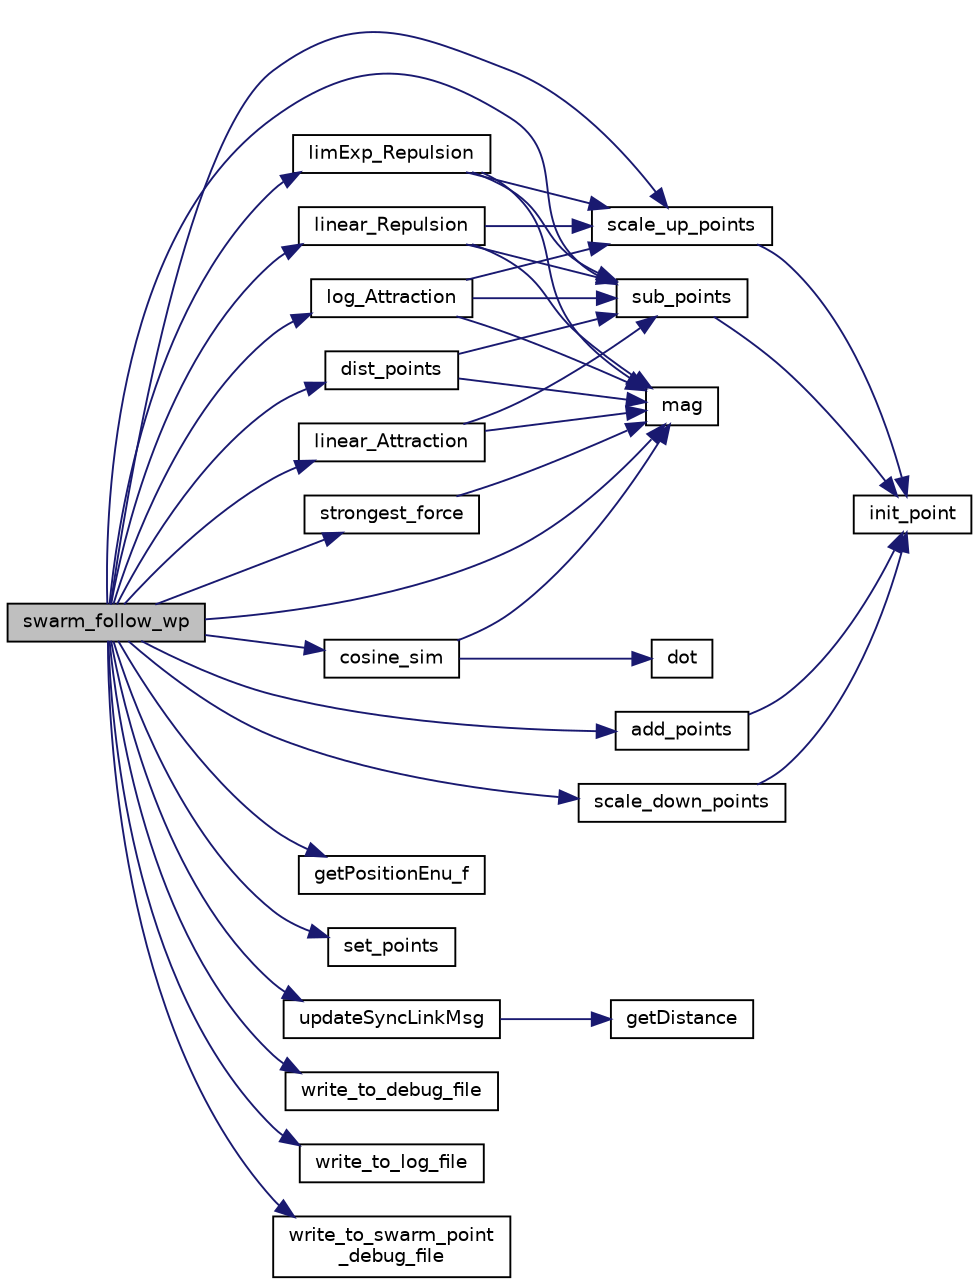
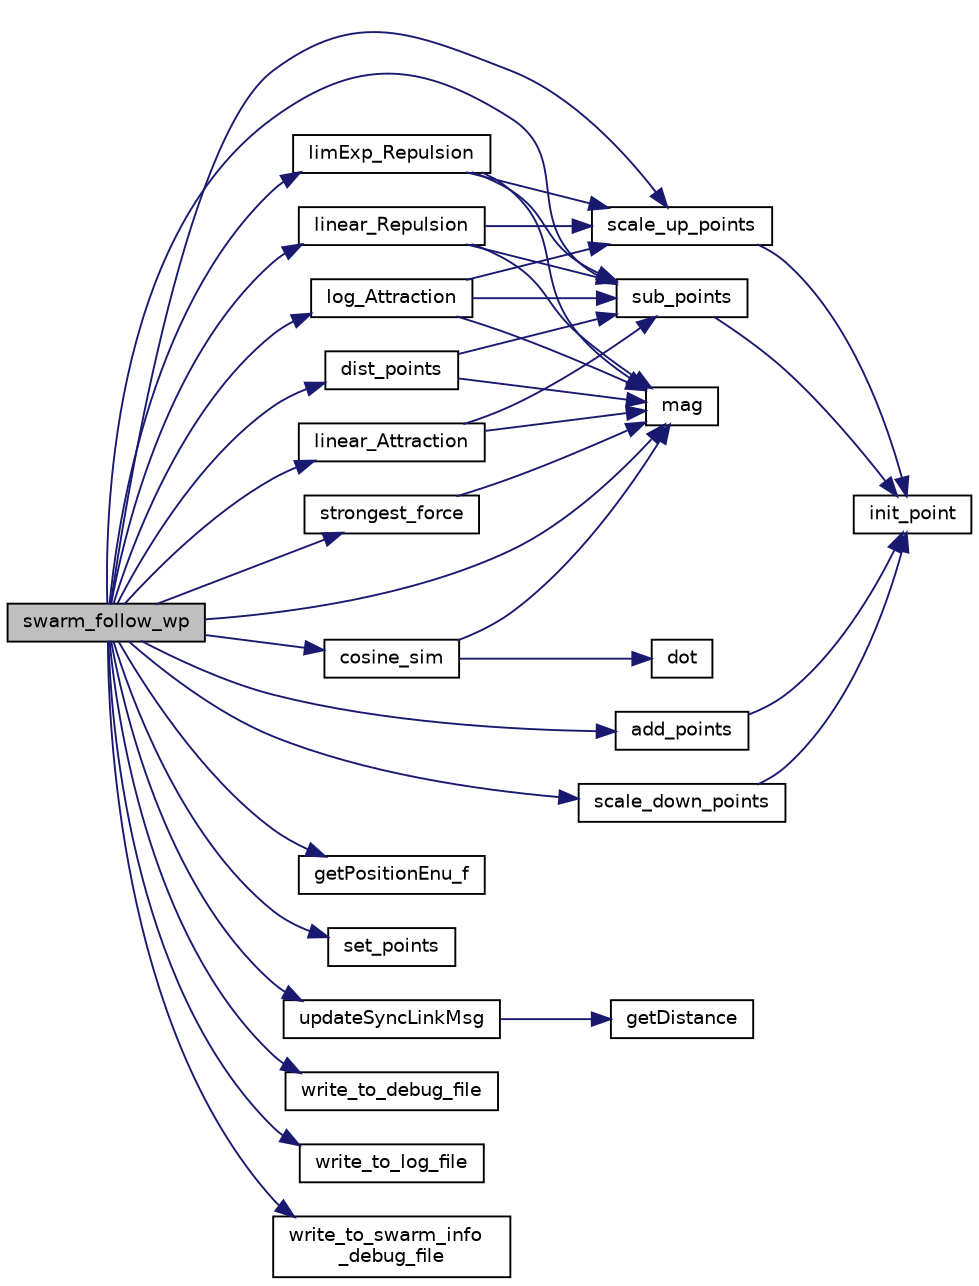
(392, 1247) -> (392, 1247)
